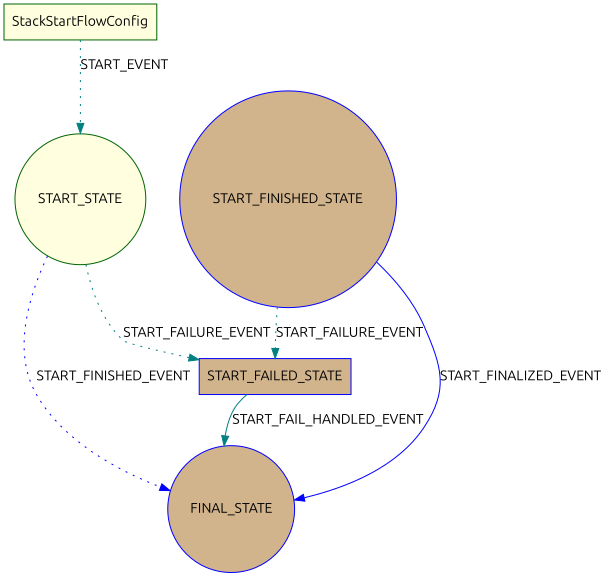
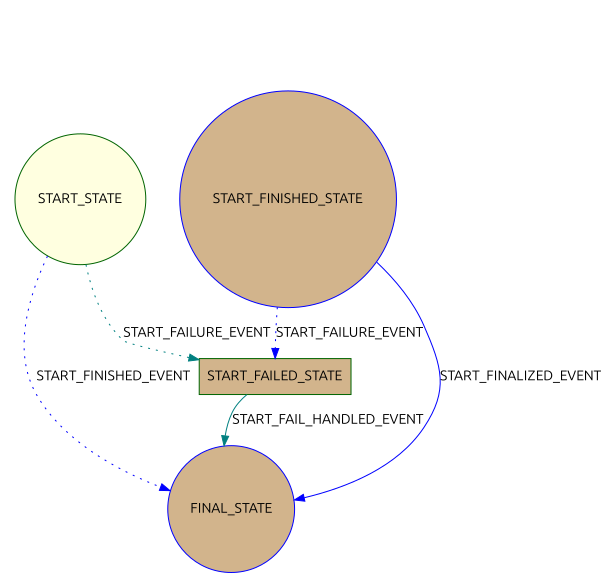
(80, 22) -> none
(276, 328) -> (276, 328)
(275, 377) -> (275, 377)
